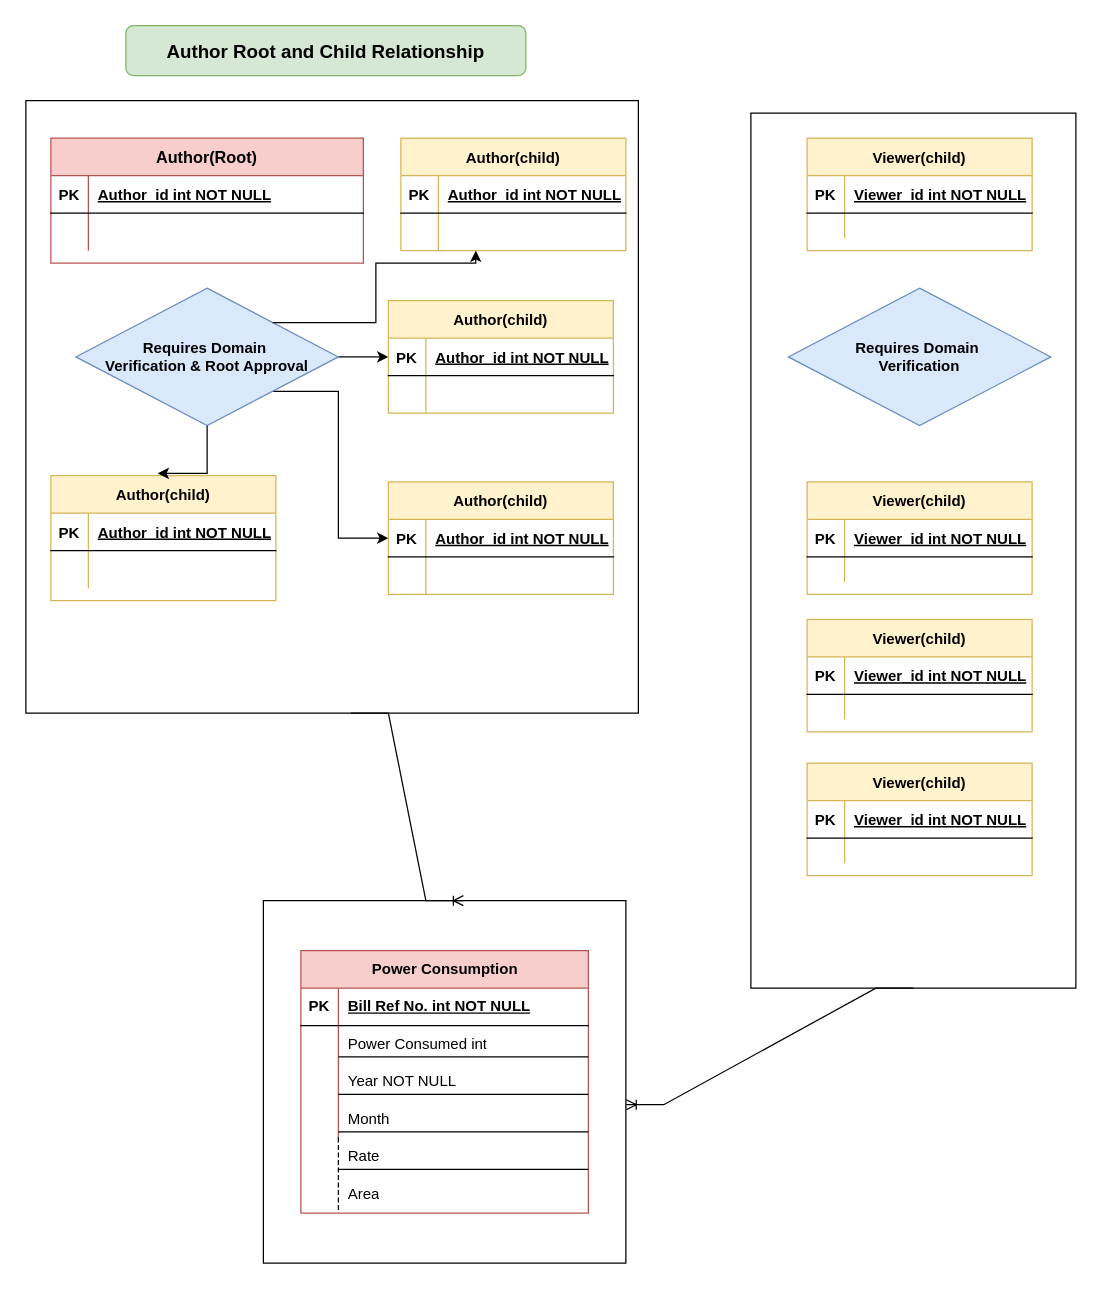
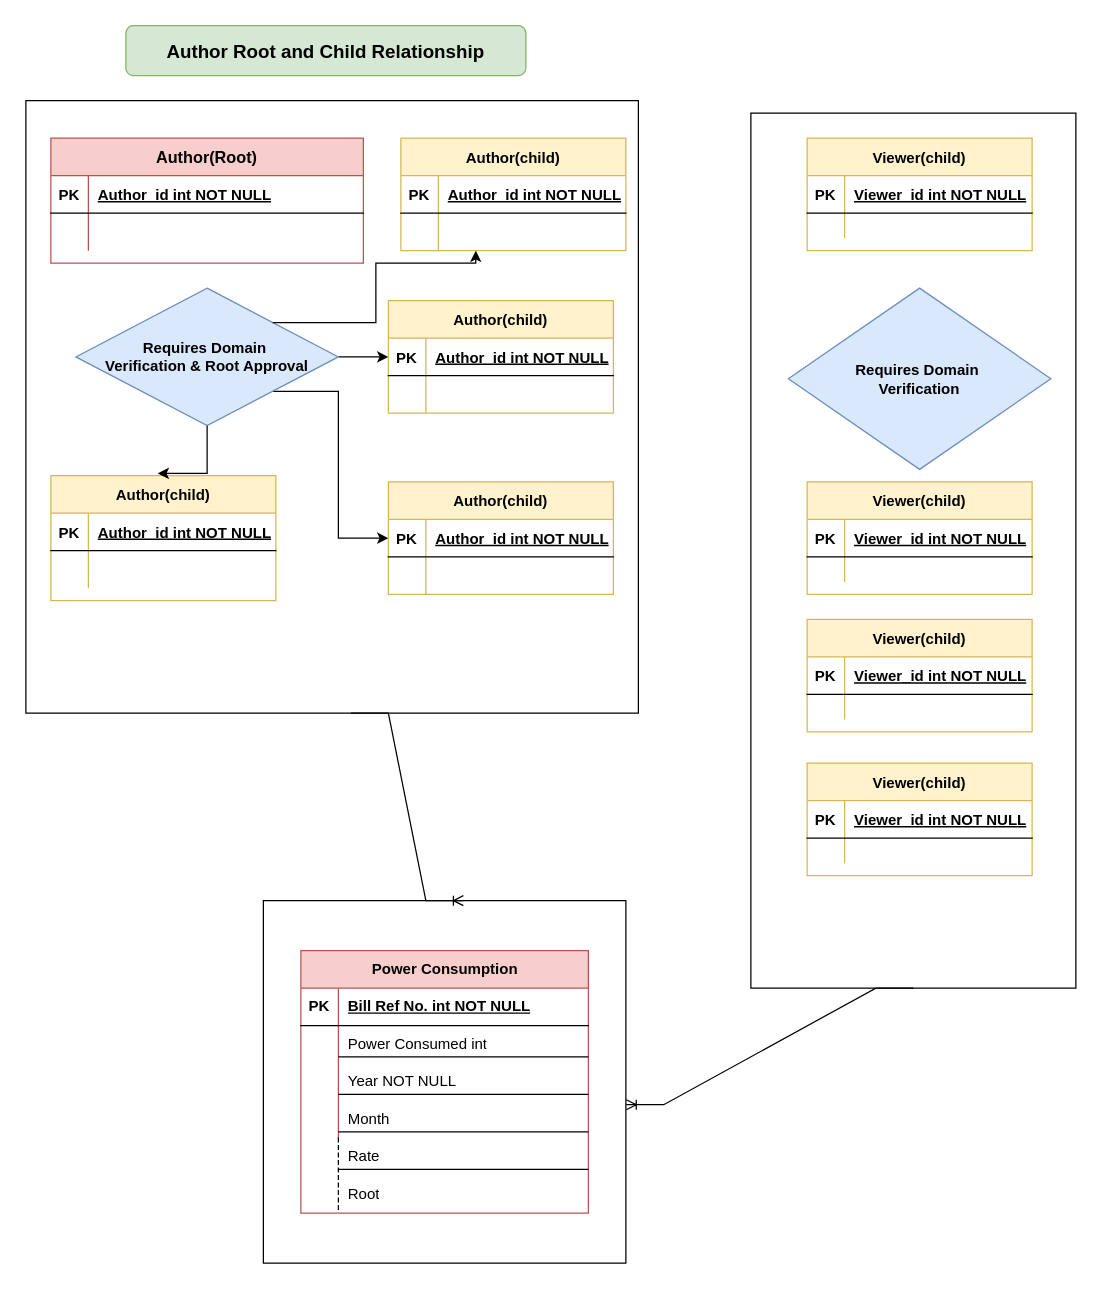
(919, 357) -> (919, 379)
(365, 1194) -> (365, 1194)
